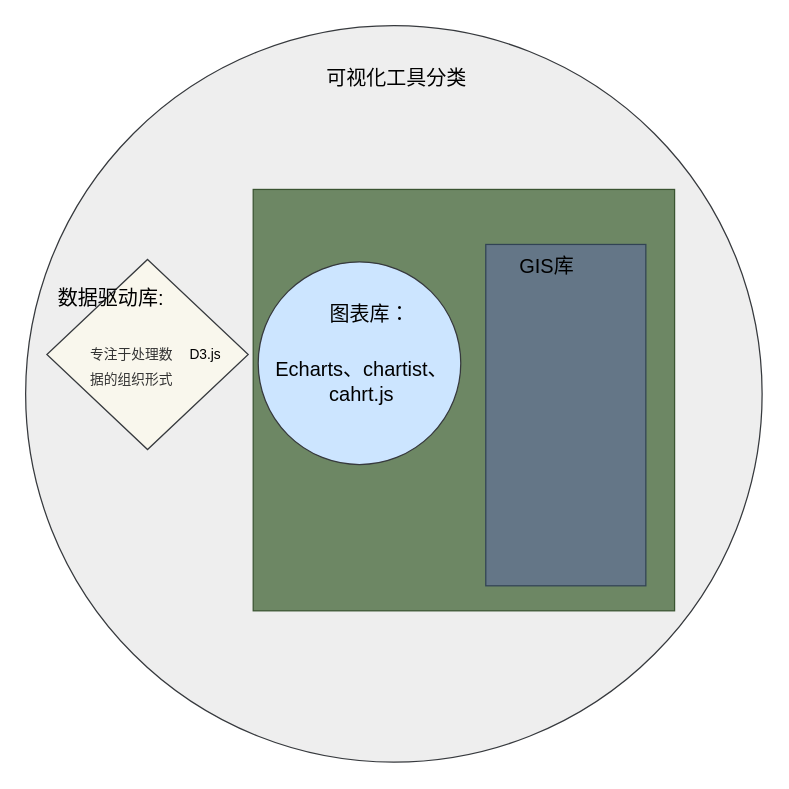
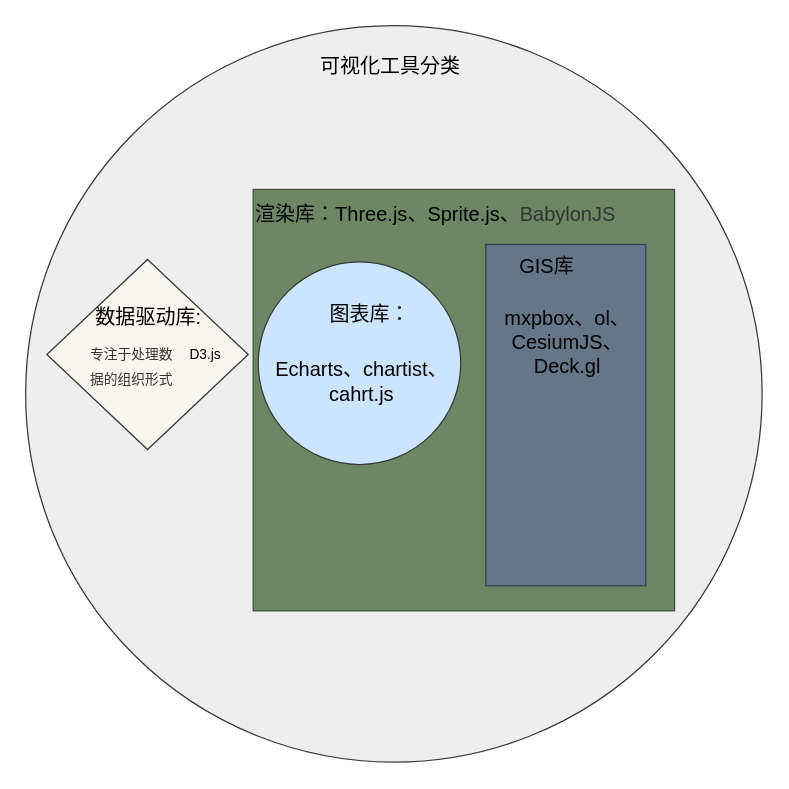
(397, 78) -> (391, 65)
none -> (446, 214)
(111, 298) -> (149, 316)
none -> (568, 342)
